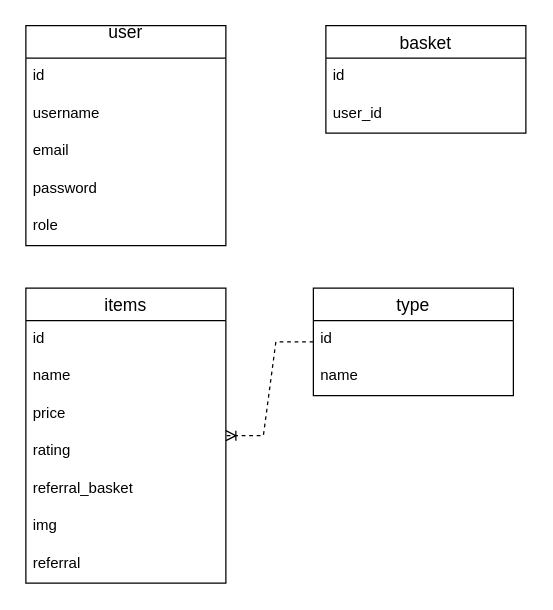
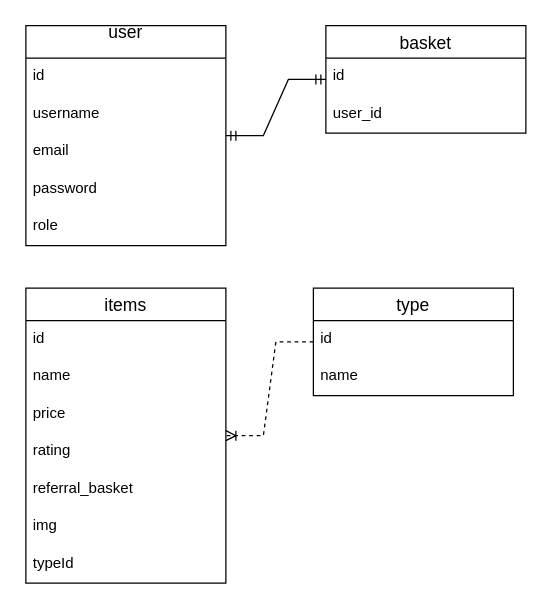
none -> (275, 109)
(65, 563) -> (58, 563)
